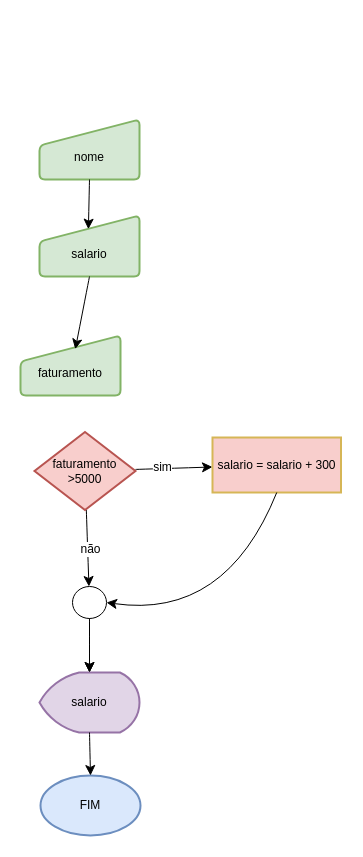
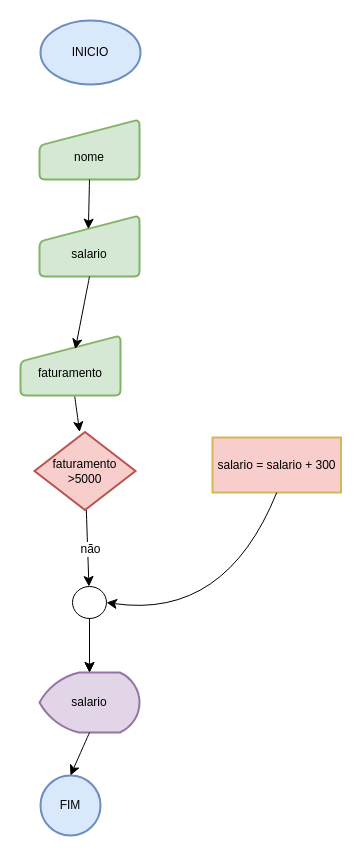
none -> (91, 53)
none -> (77, 410)
(170, 468) -> none
(91, 806) -> (71, 806)
